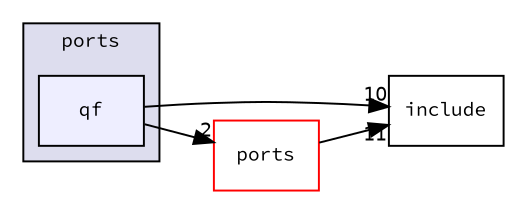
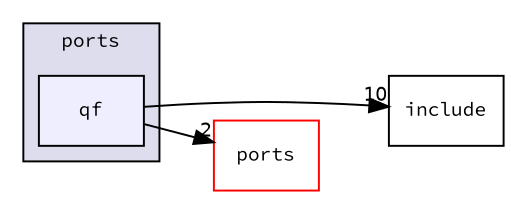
(344, 136) -> none
